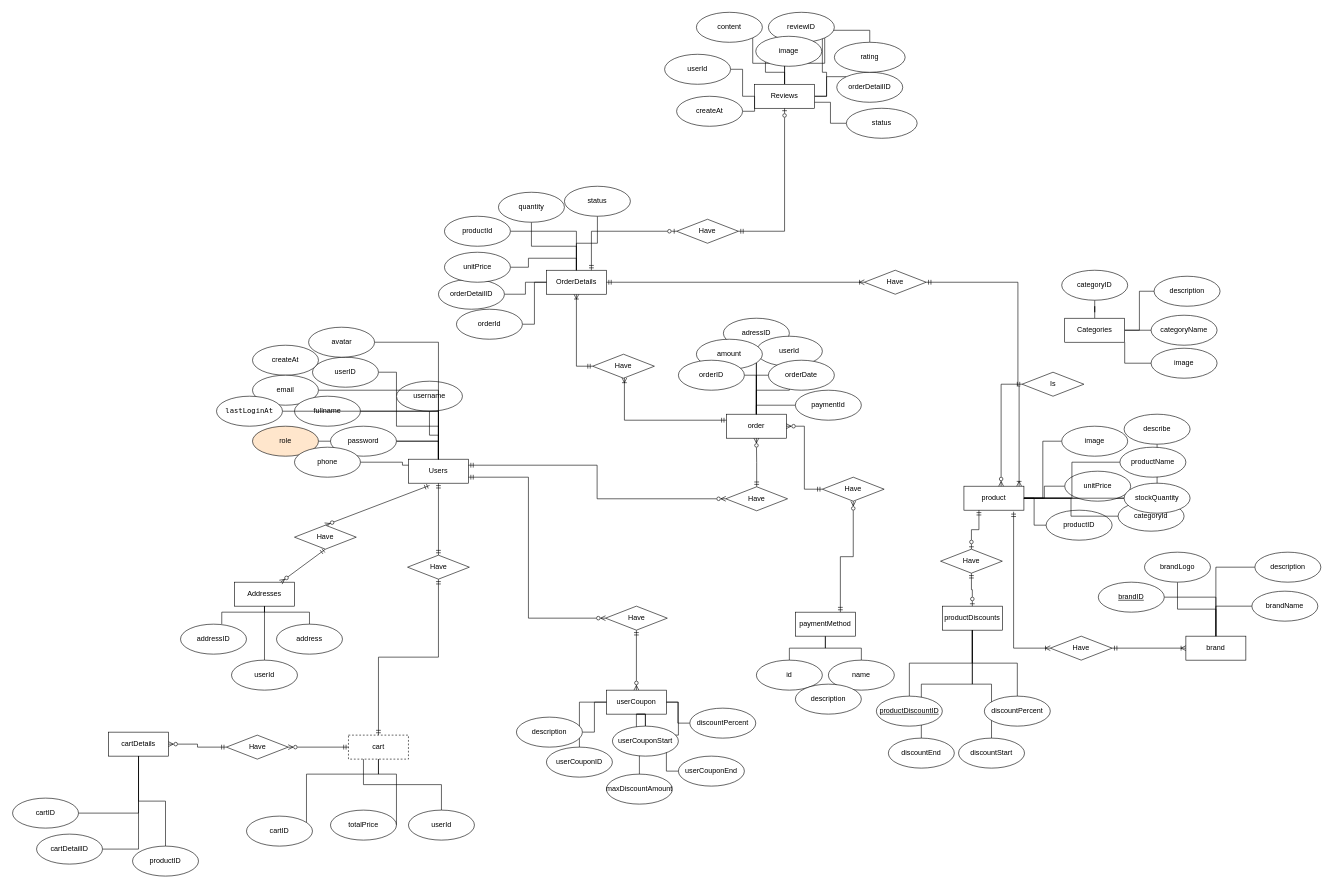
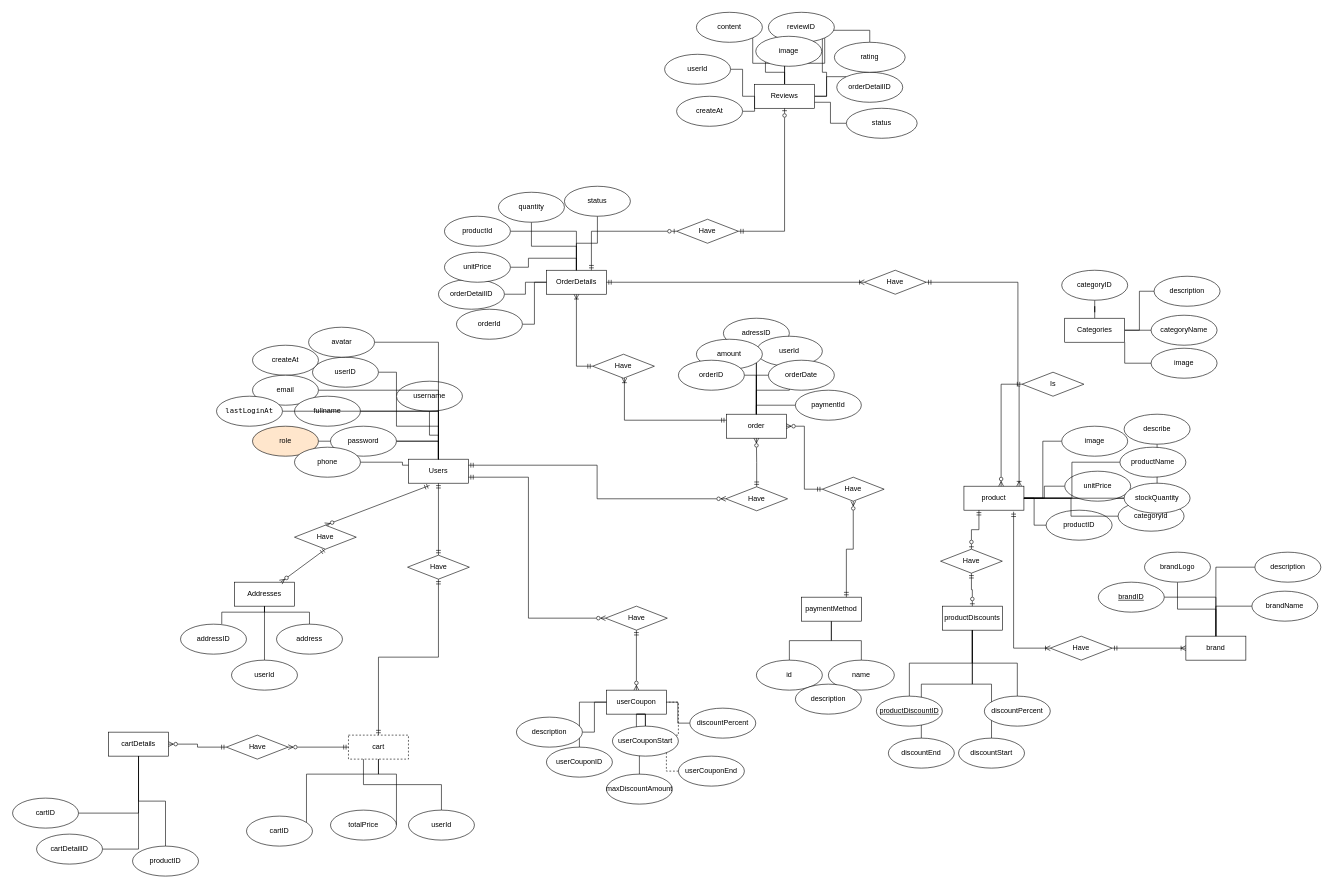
(825, 624) -> (831, 609)
(666, 767) -> (666, 767)
